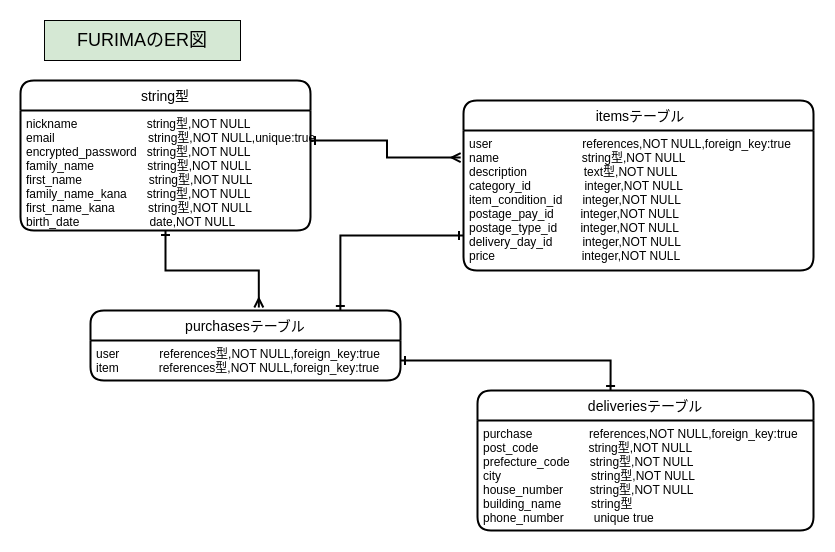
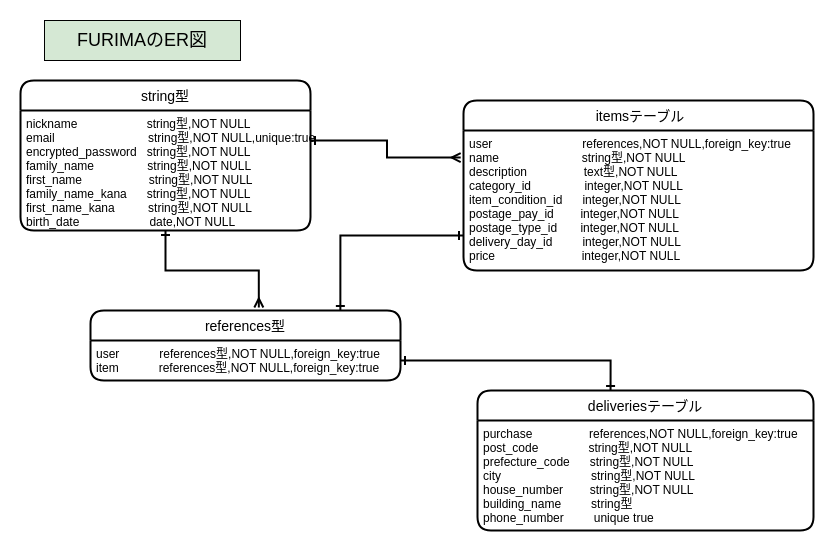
(245, 326) -> (245, 326)
